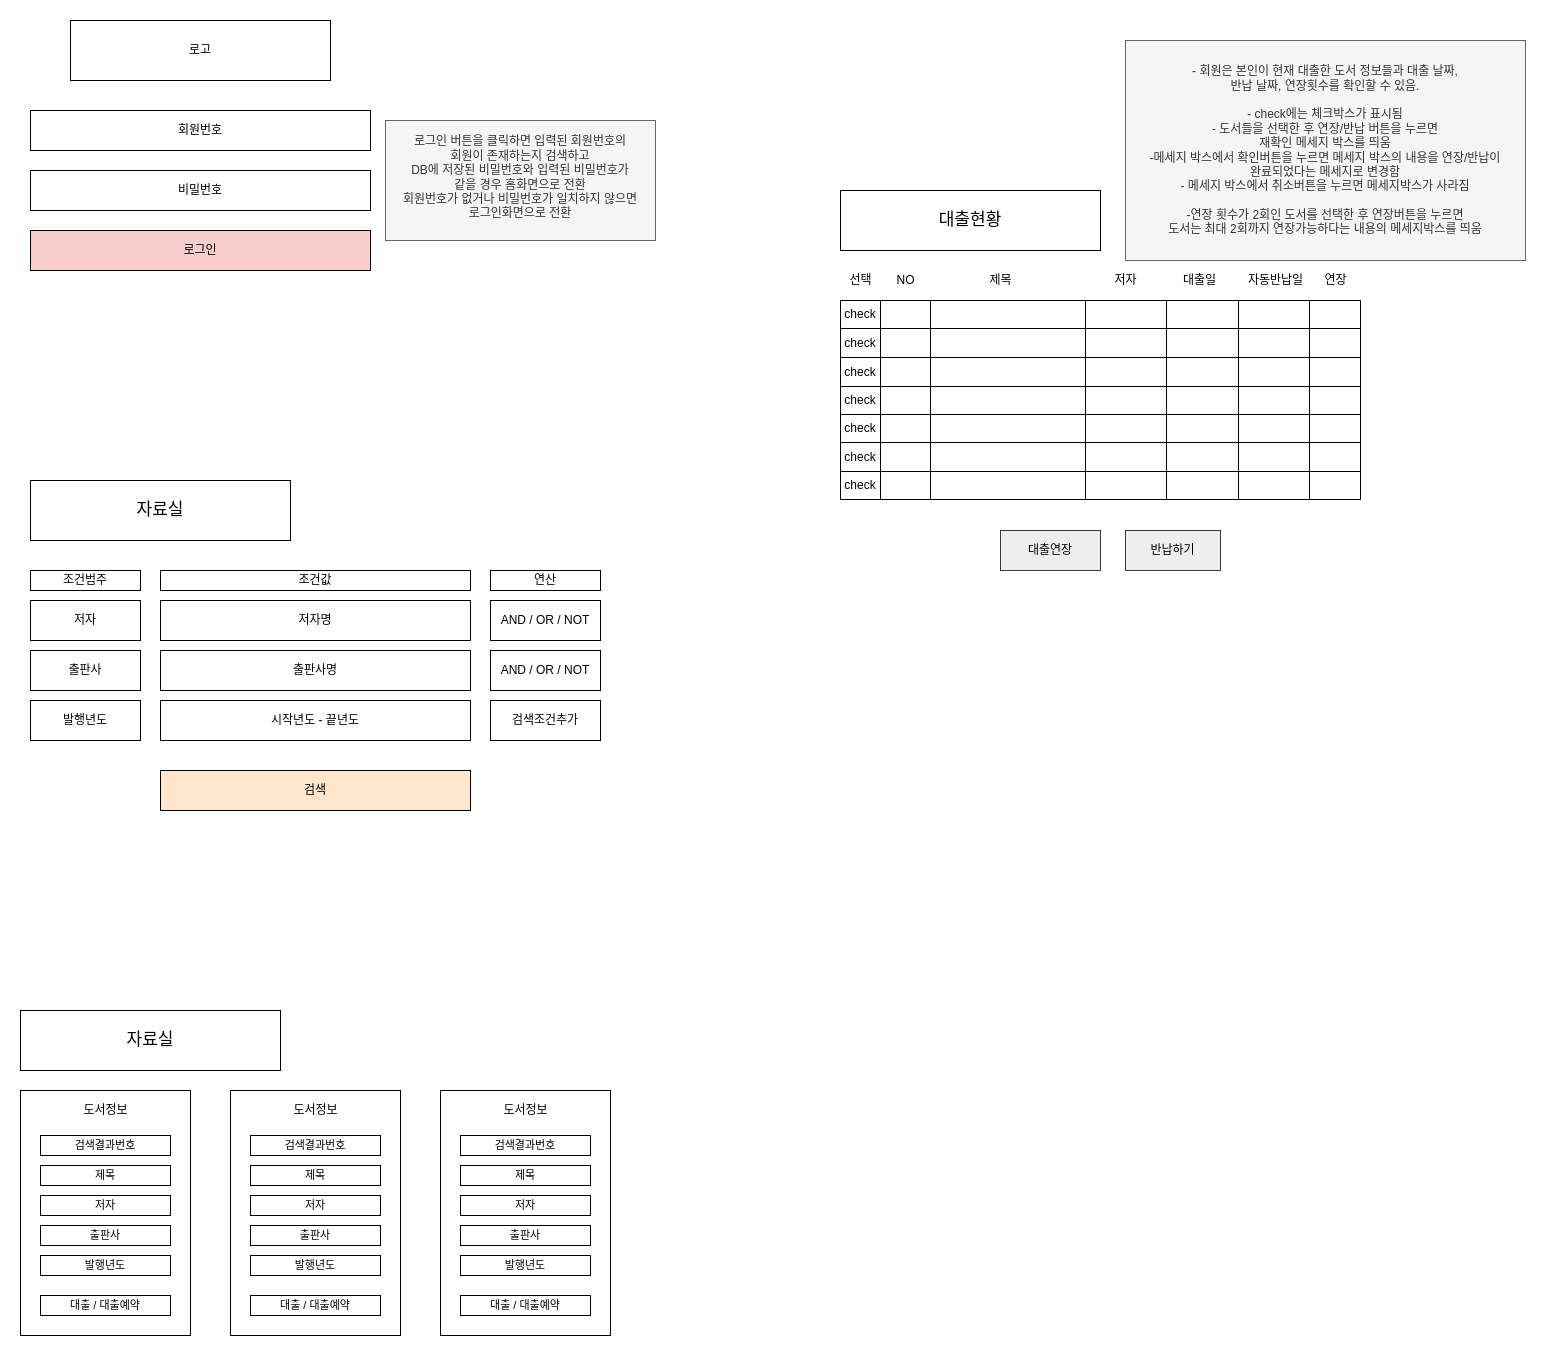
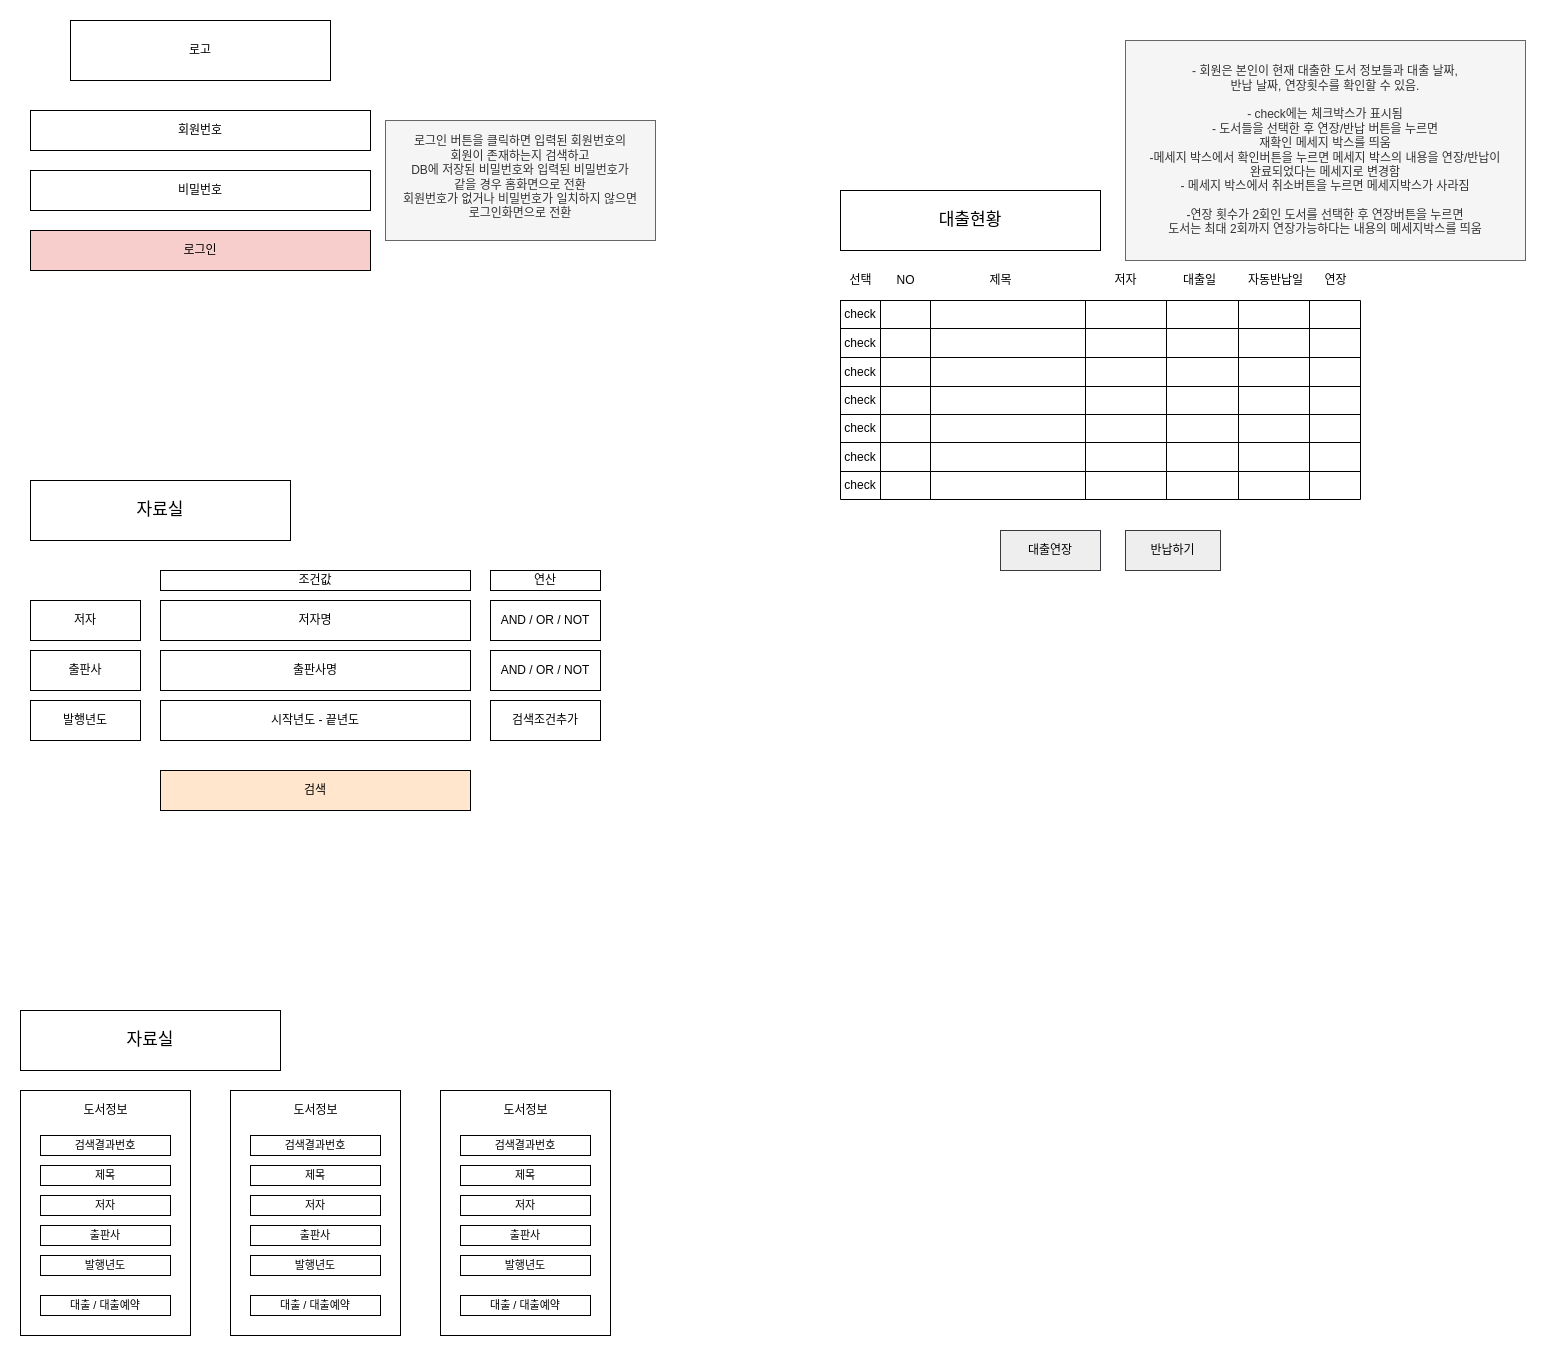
(86, 581) -> none
